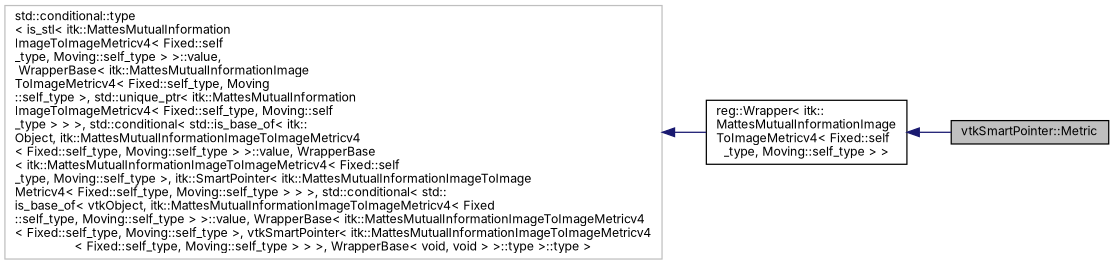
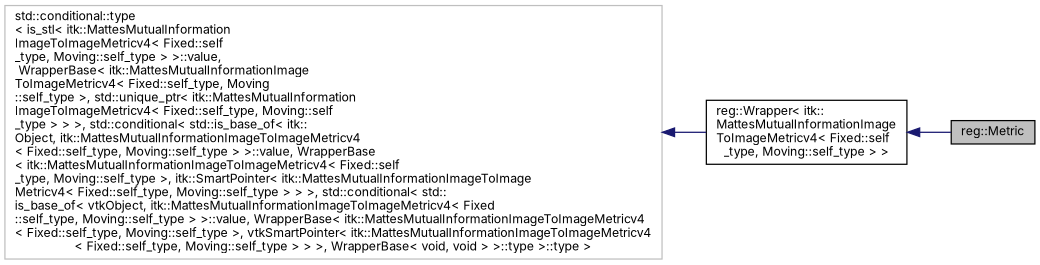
(1030, 132) -> (993, 132)
